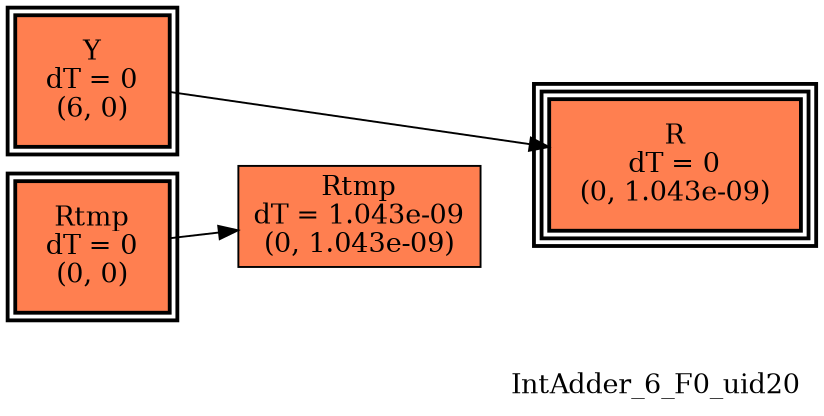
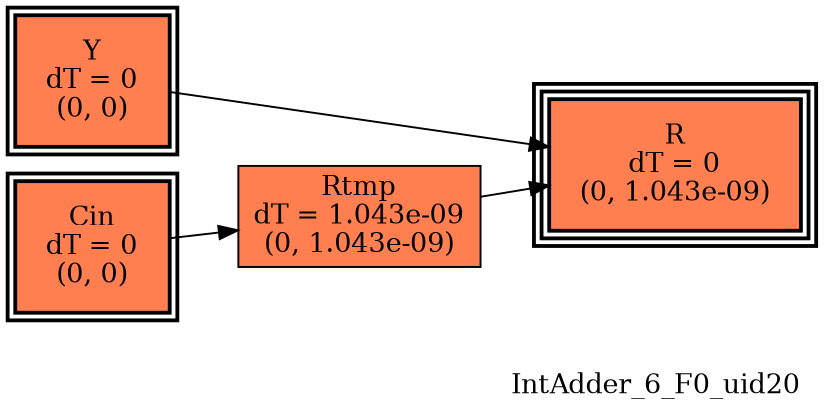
(92, 81) -> (92, 81)
none -> (506, 193)
(92, 247) -> (92, 247)
